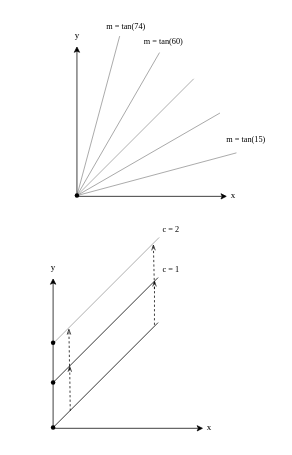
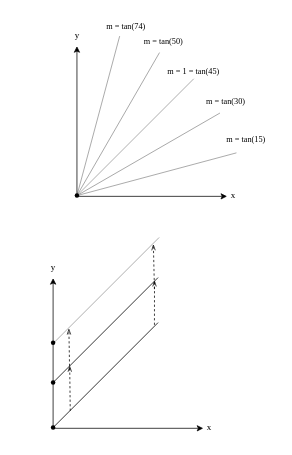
(164, 42) -> (164, 42)
none -> (193, 72)
none -> (225, 102)
(171, 229) -> none
(171, 269) -> none
